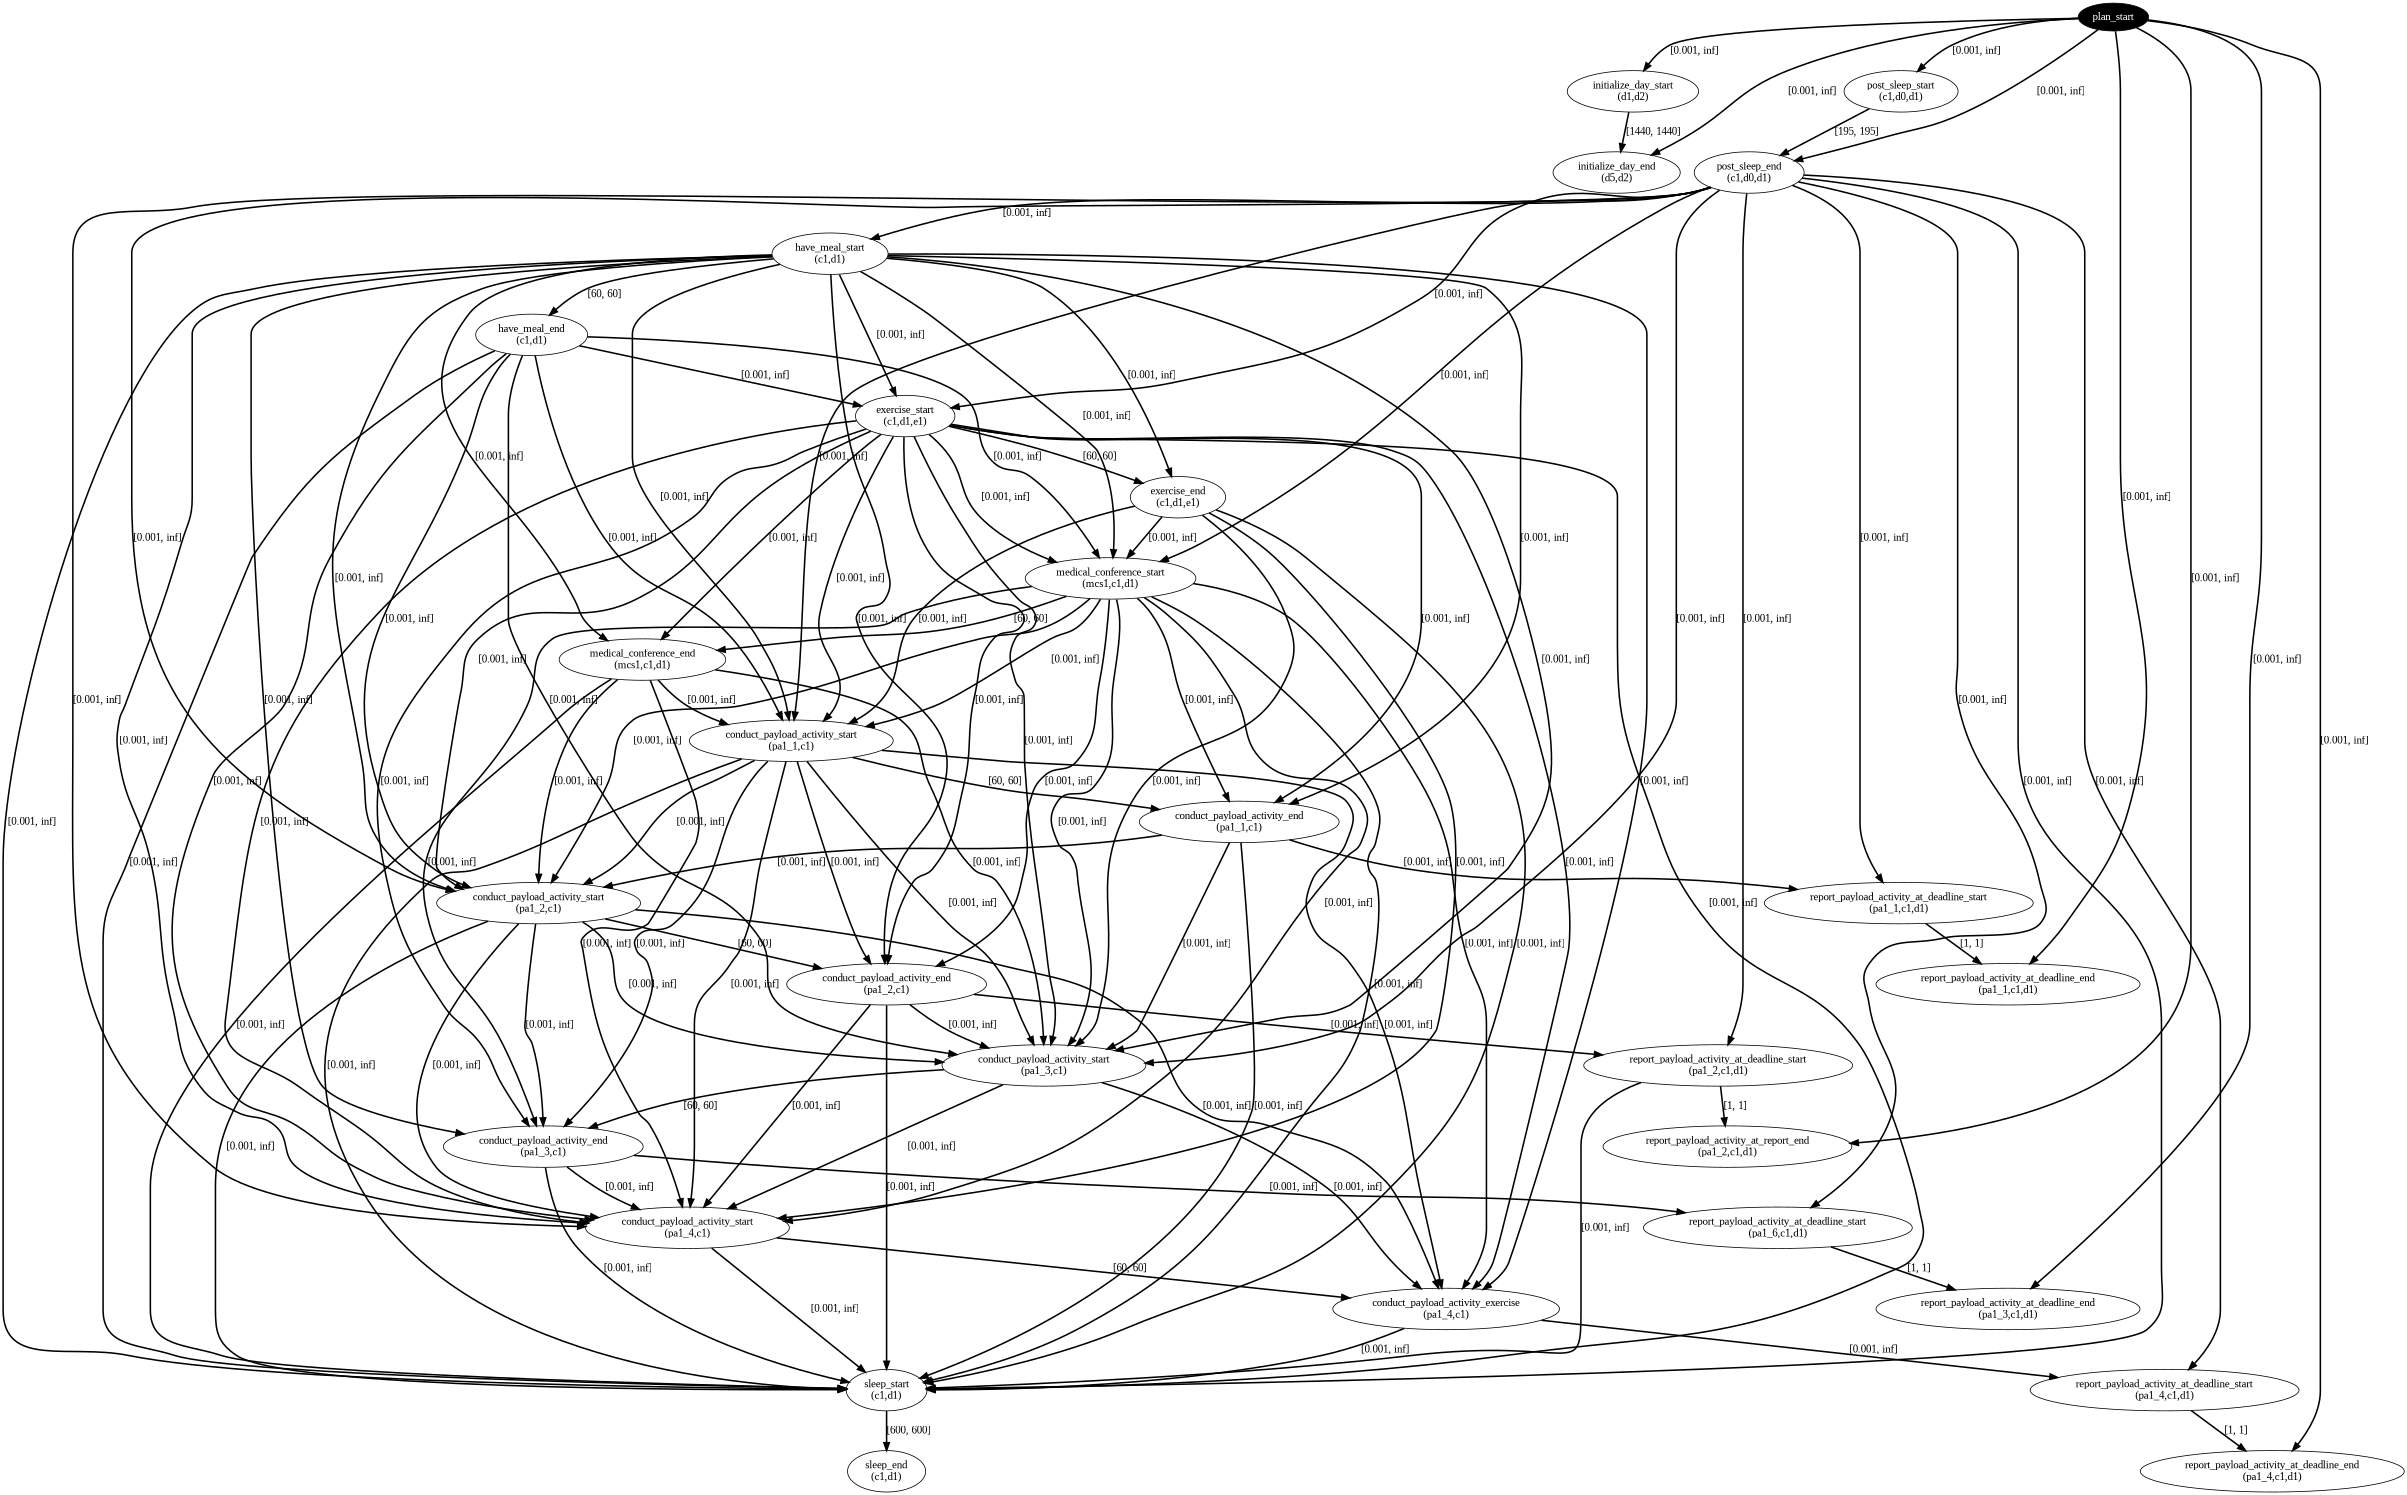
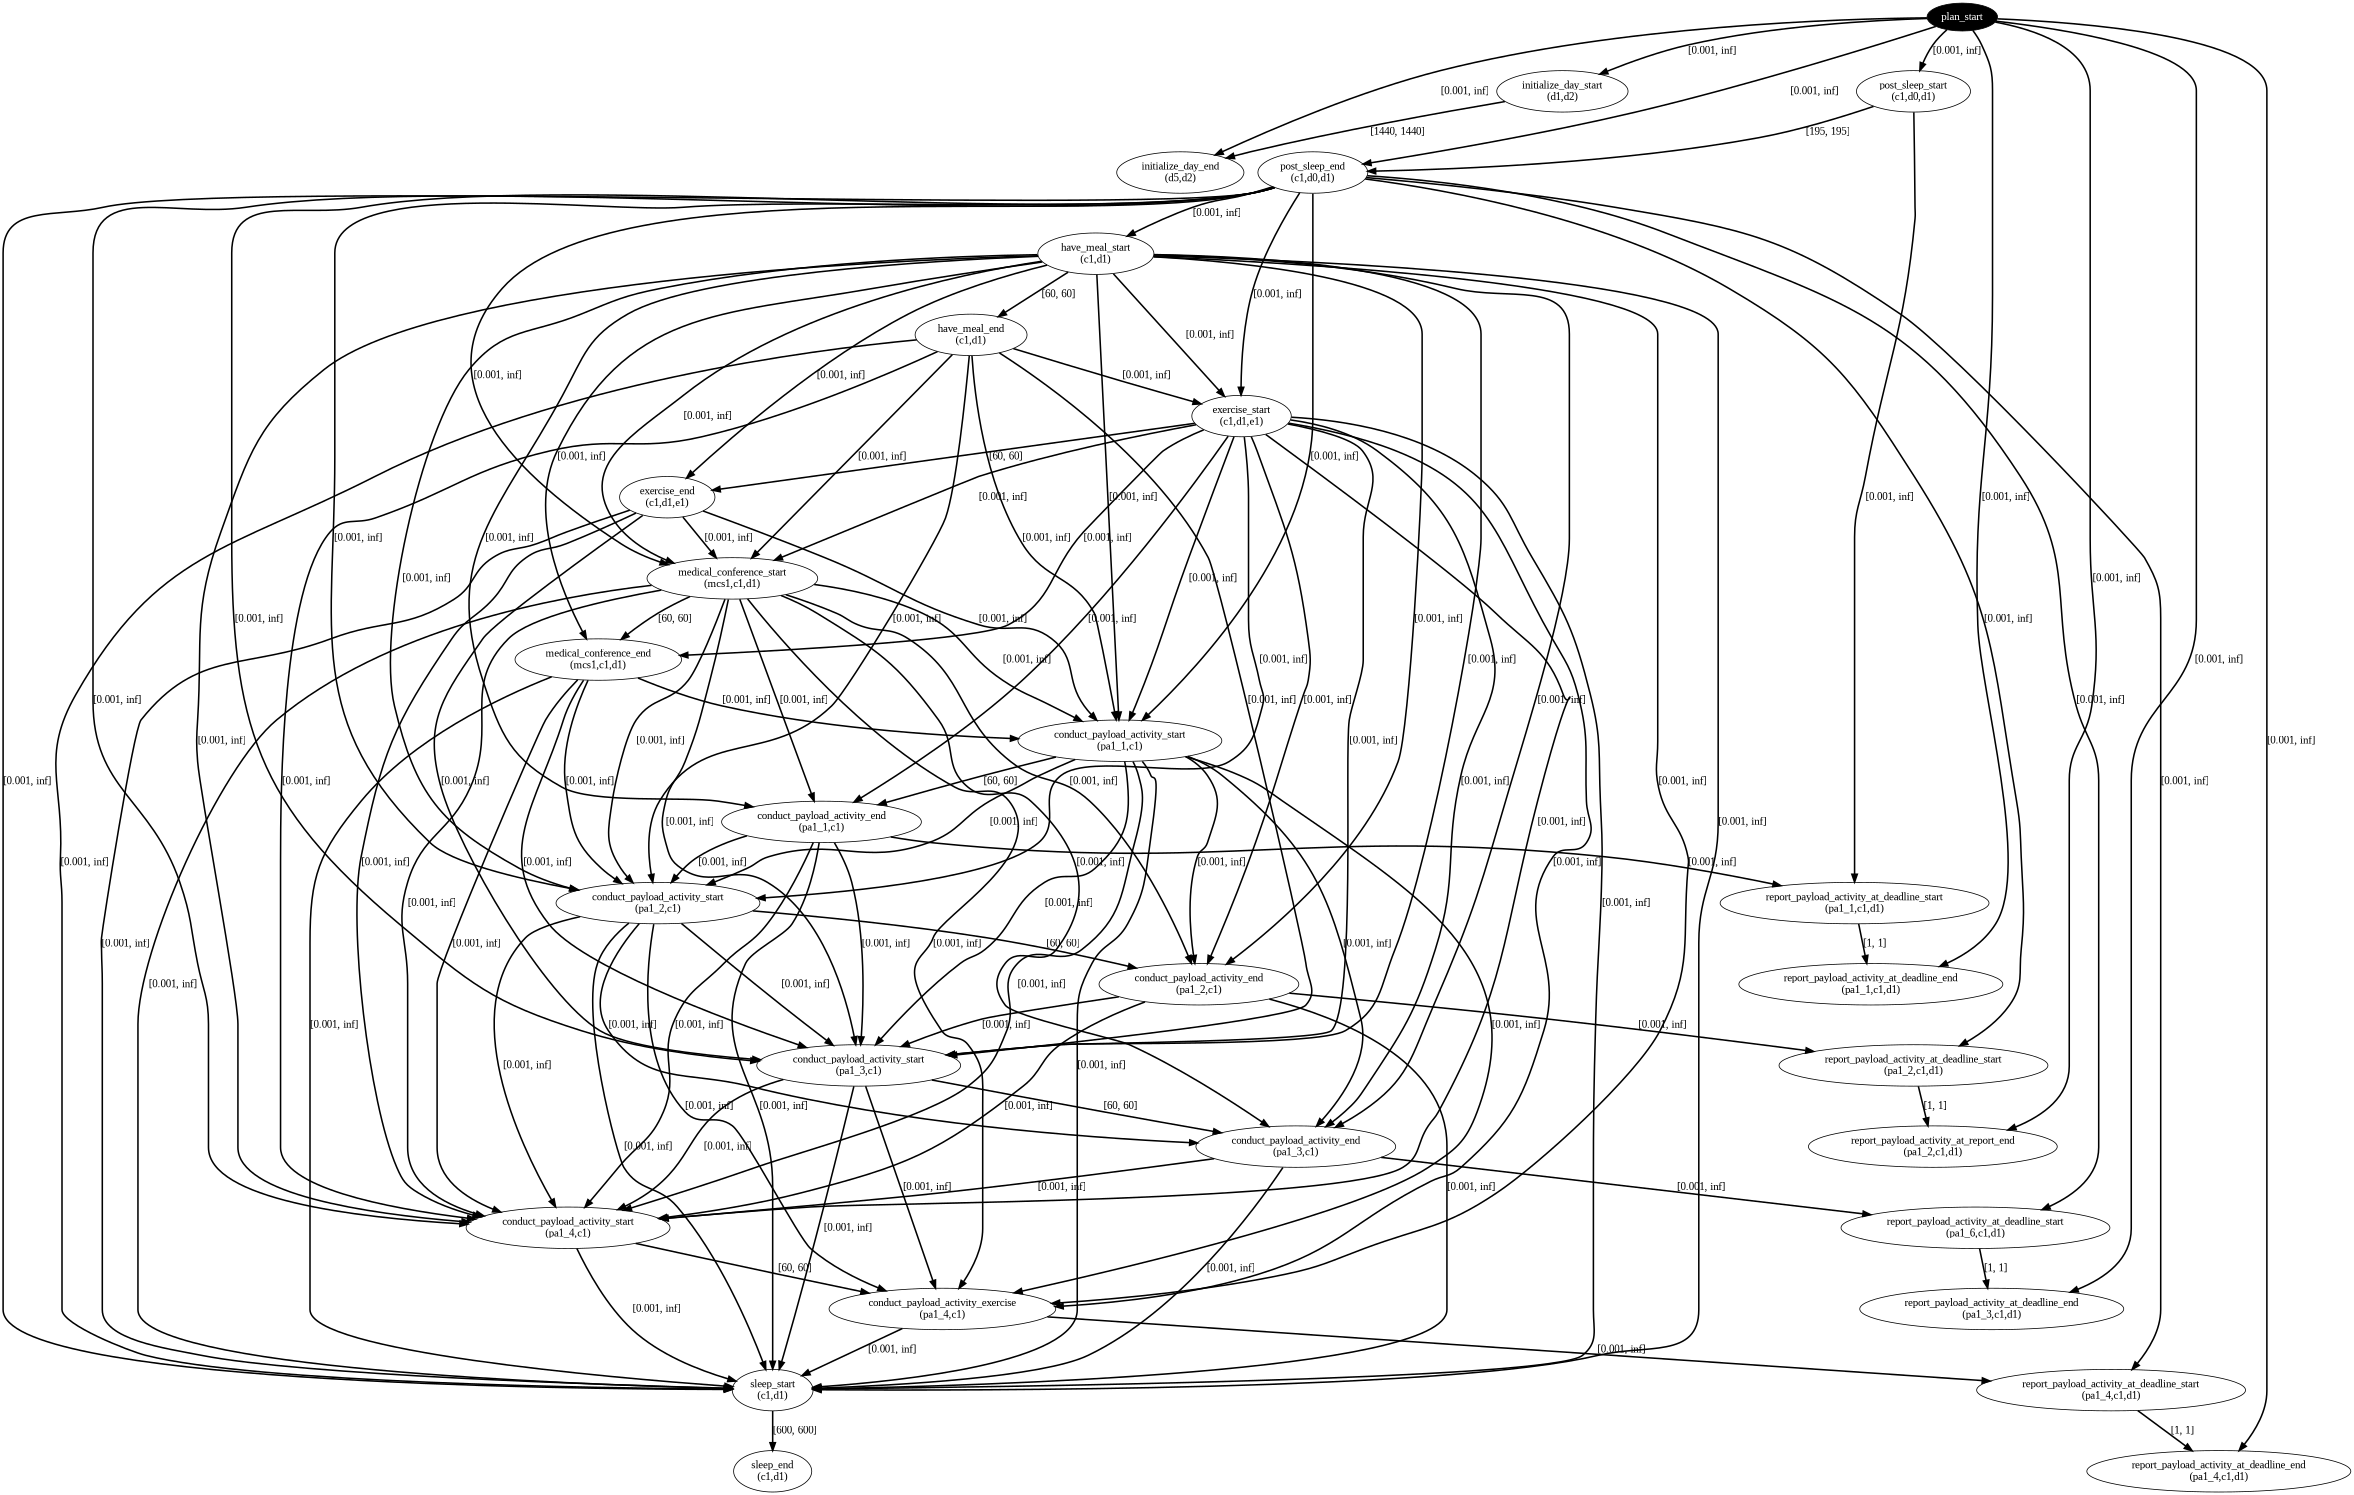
(1860, 515) -> (1862, 491)
none -> (679, 1012)
(1404, 1356) -> (819, 1224)
